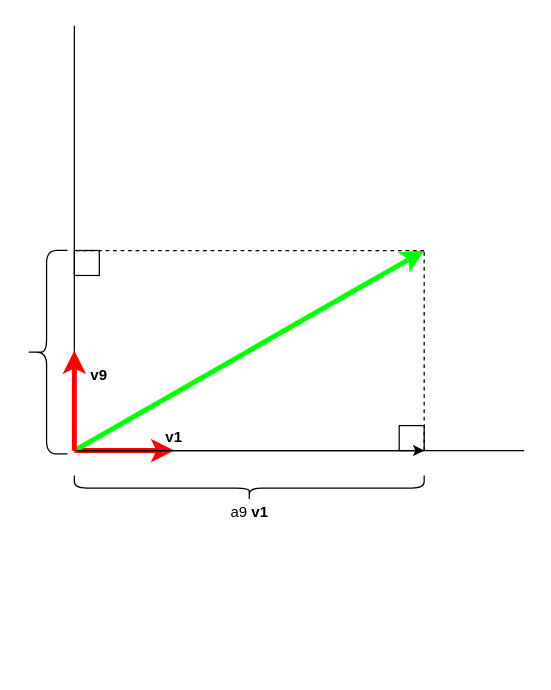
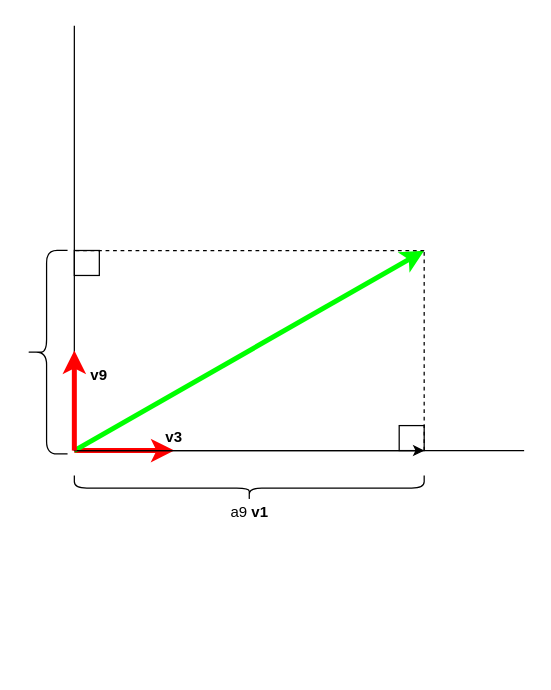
(174, 438) -> (174, 438)
